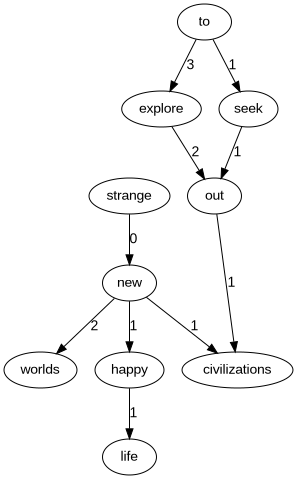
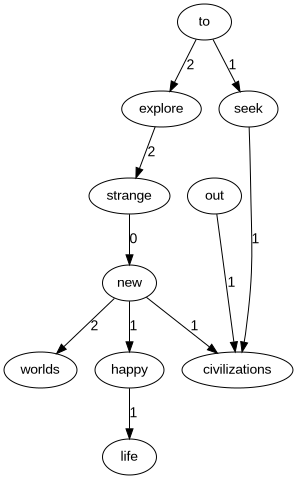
(190, 66) -> (190, 66)
(233, 148) -> (252, 235)
(186, 149) -> (147, 148)
